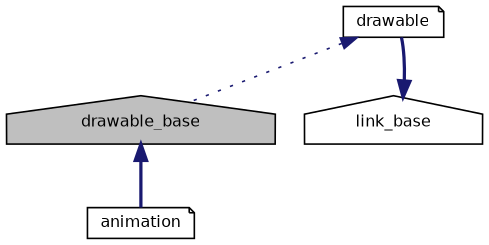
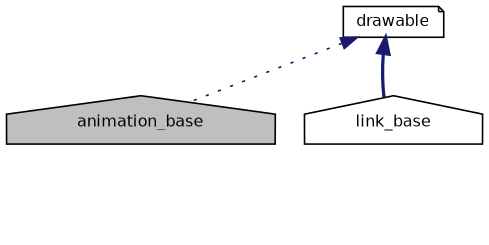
(404, 59) -> (383, 76)
(141, 122) -> (141, 122)
(141, 223) -> none
